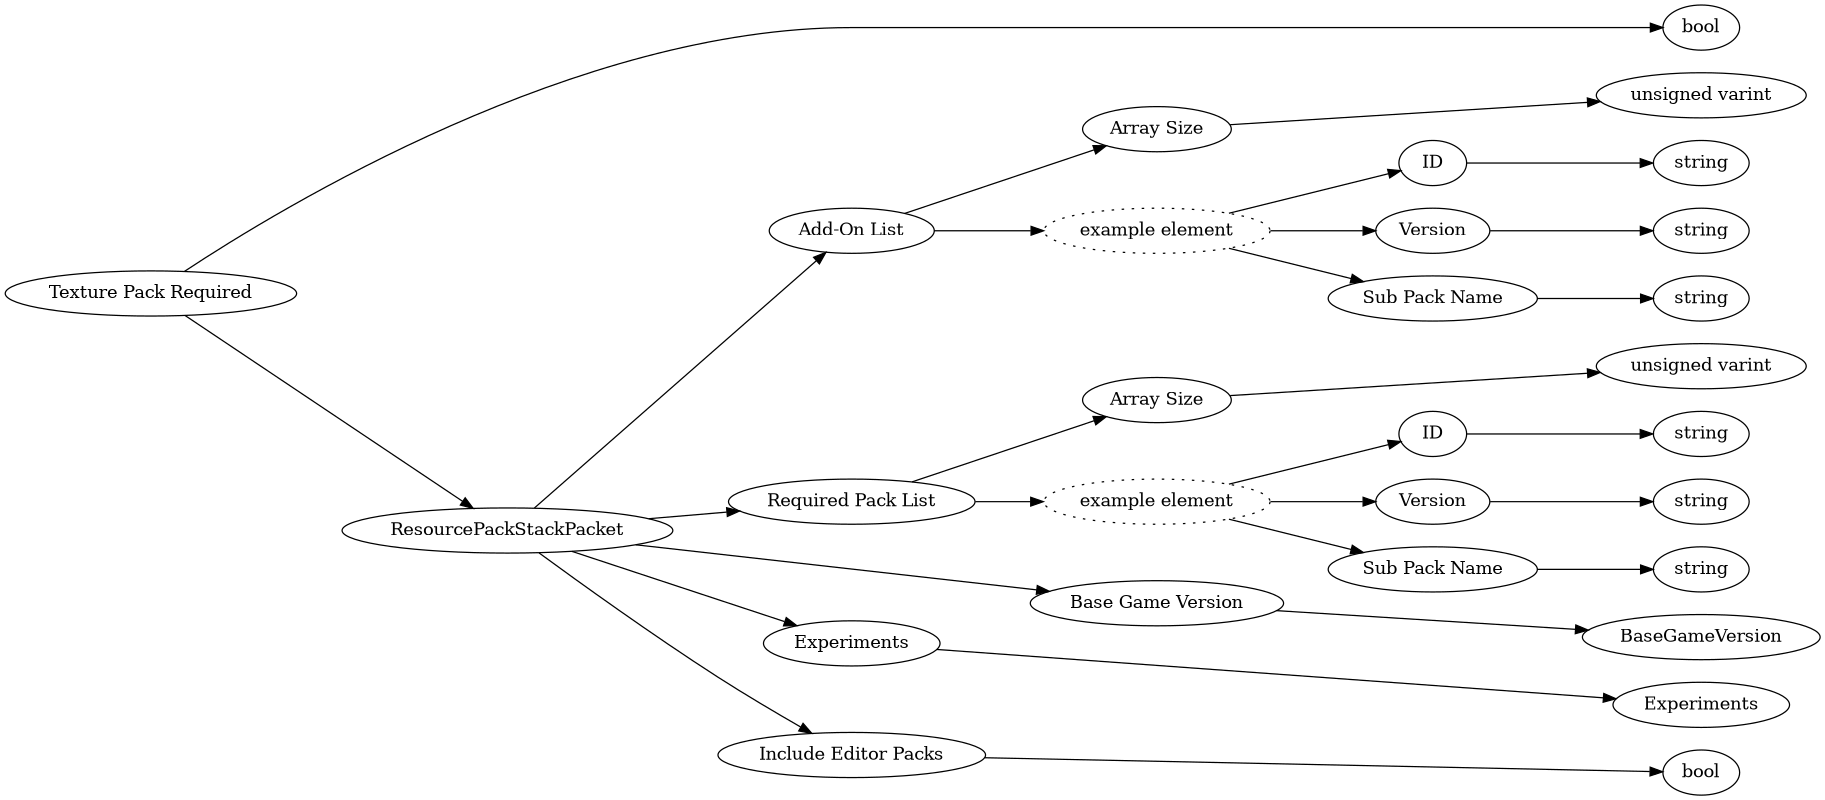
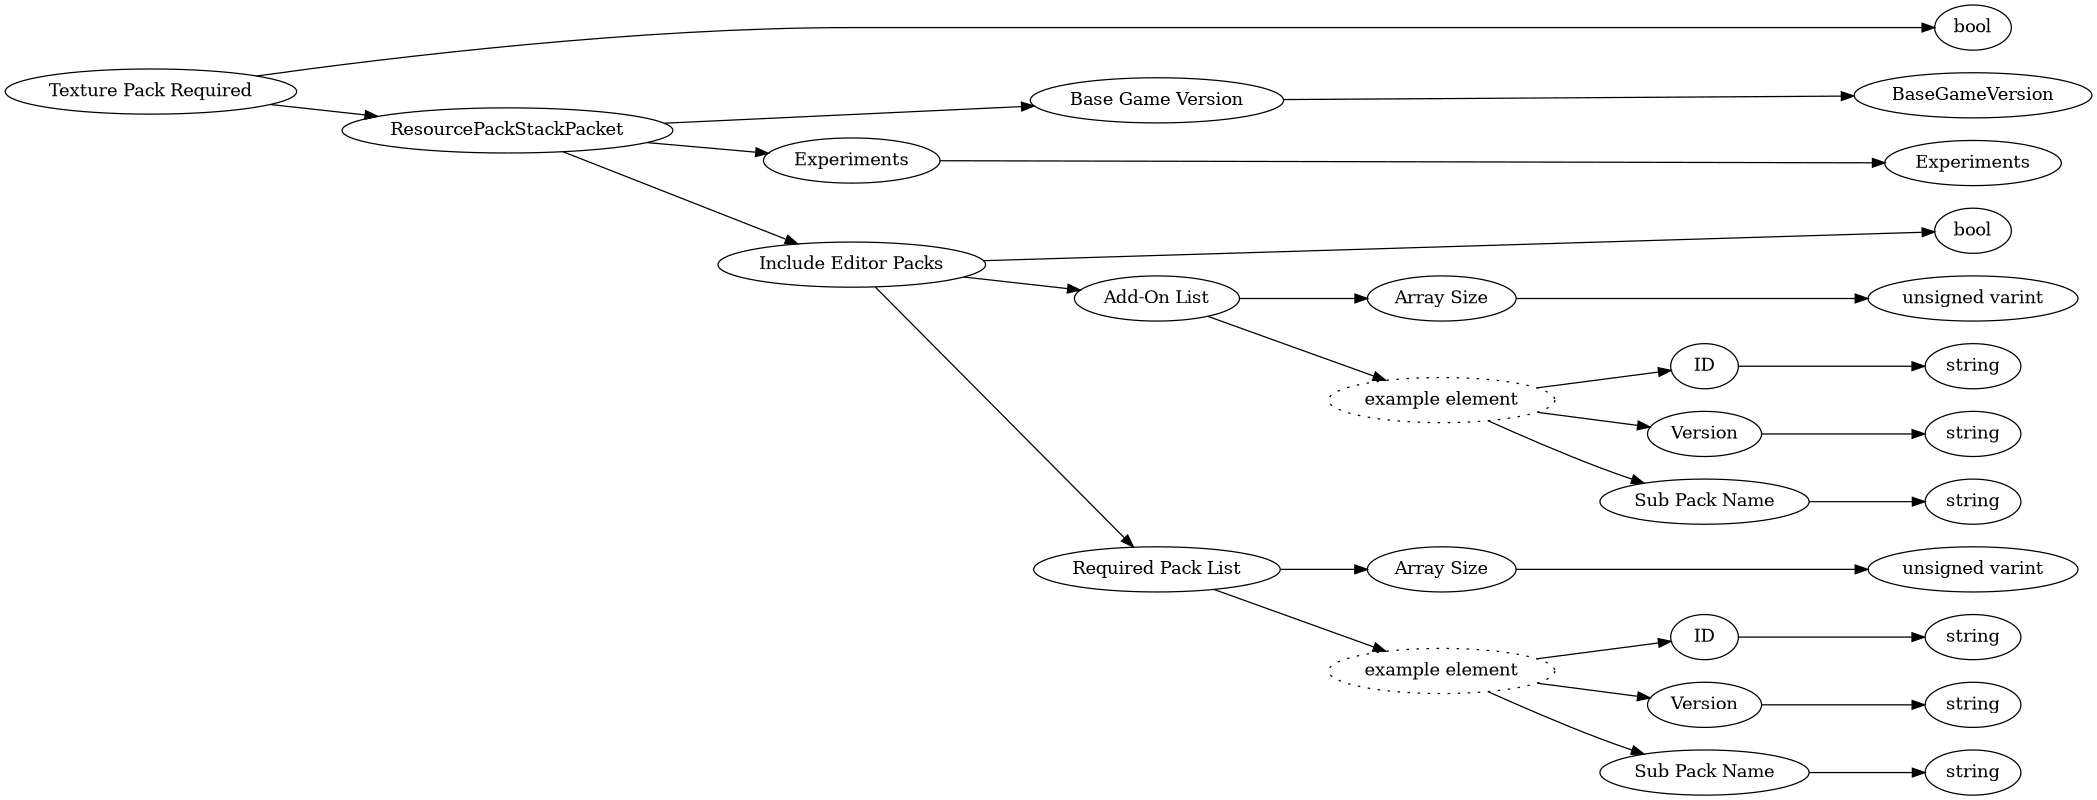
(675, 384) -> (1016, 283)
(688, 515) -> (1000, 412)
